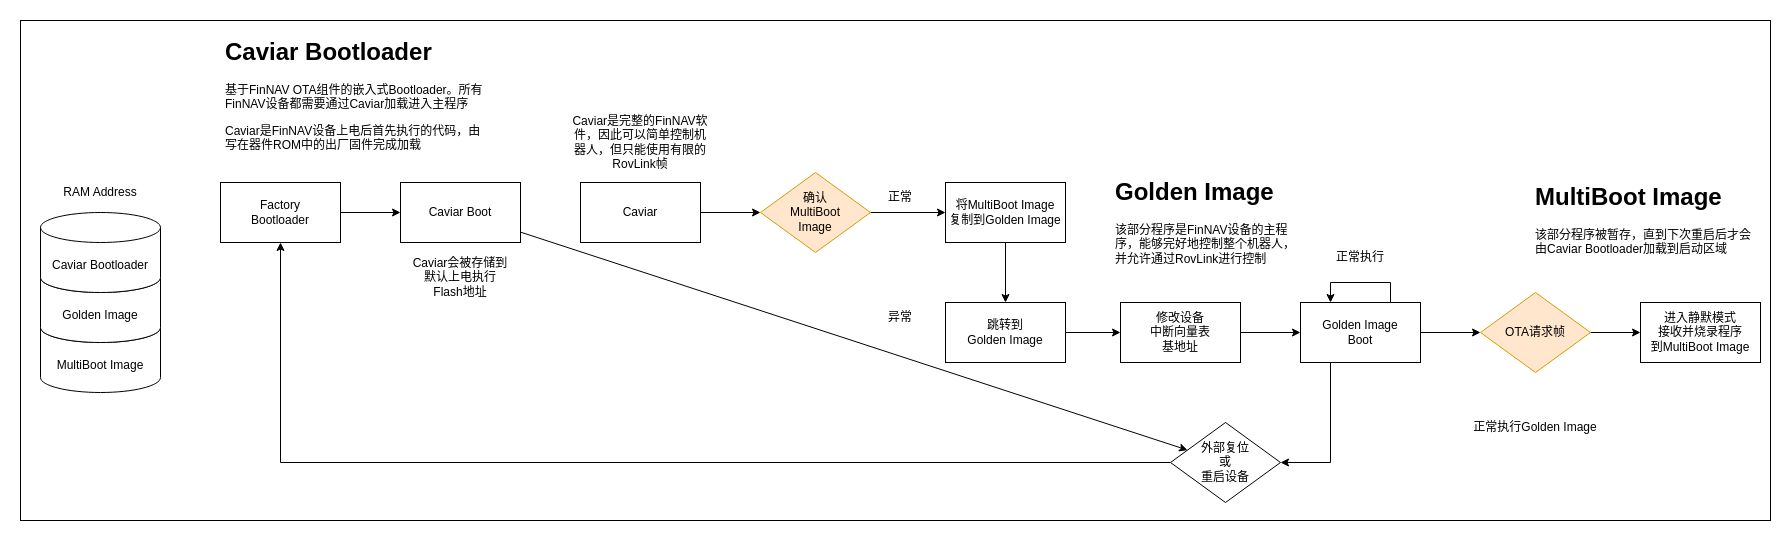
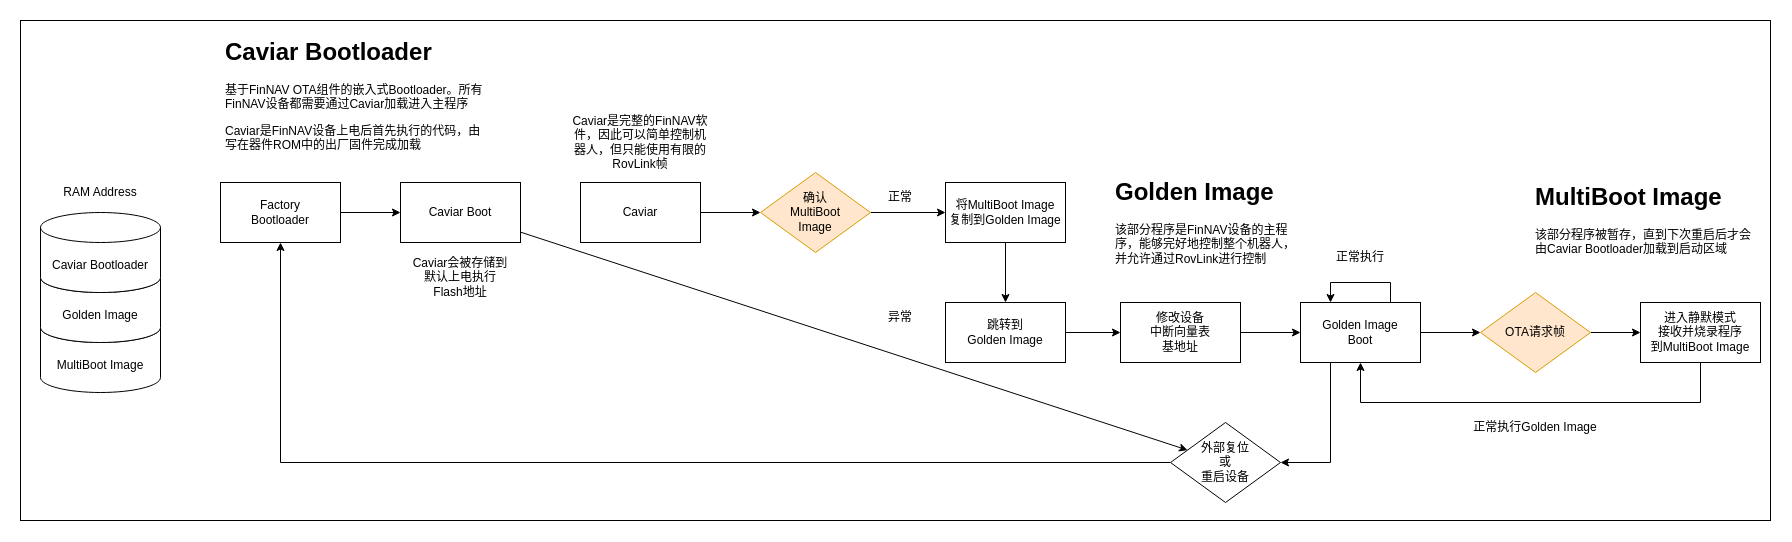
none -> (1535, 403)
